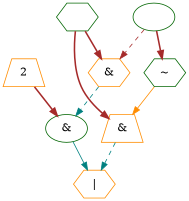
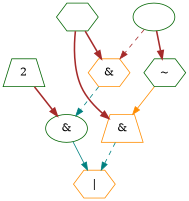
(24, 73) -> (24, 73)
